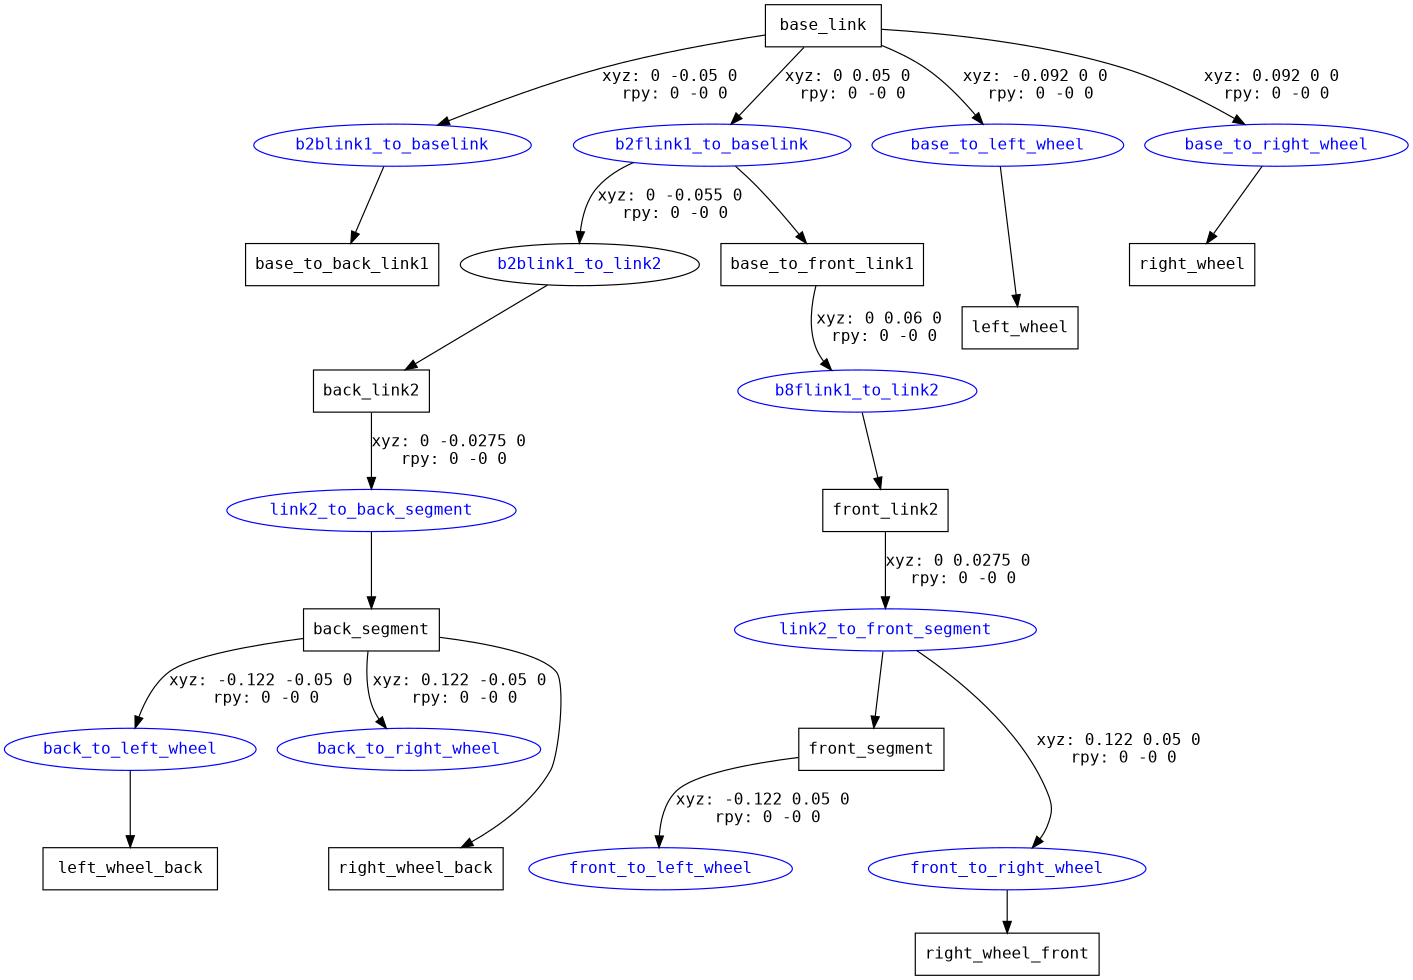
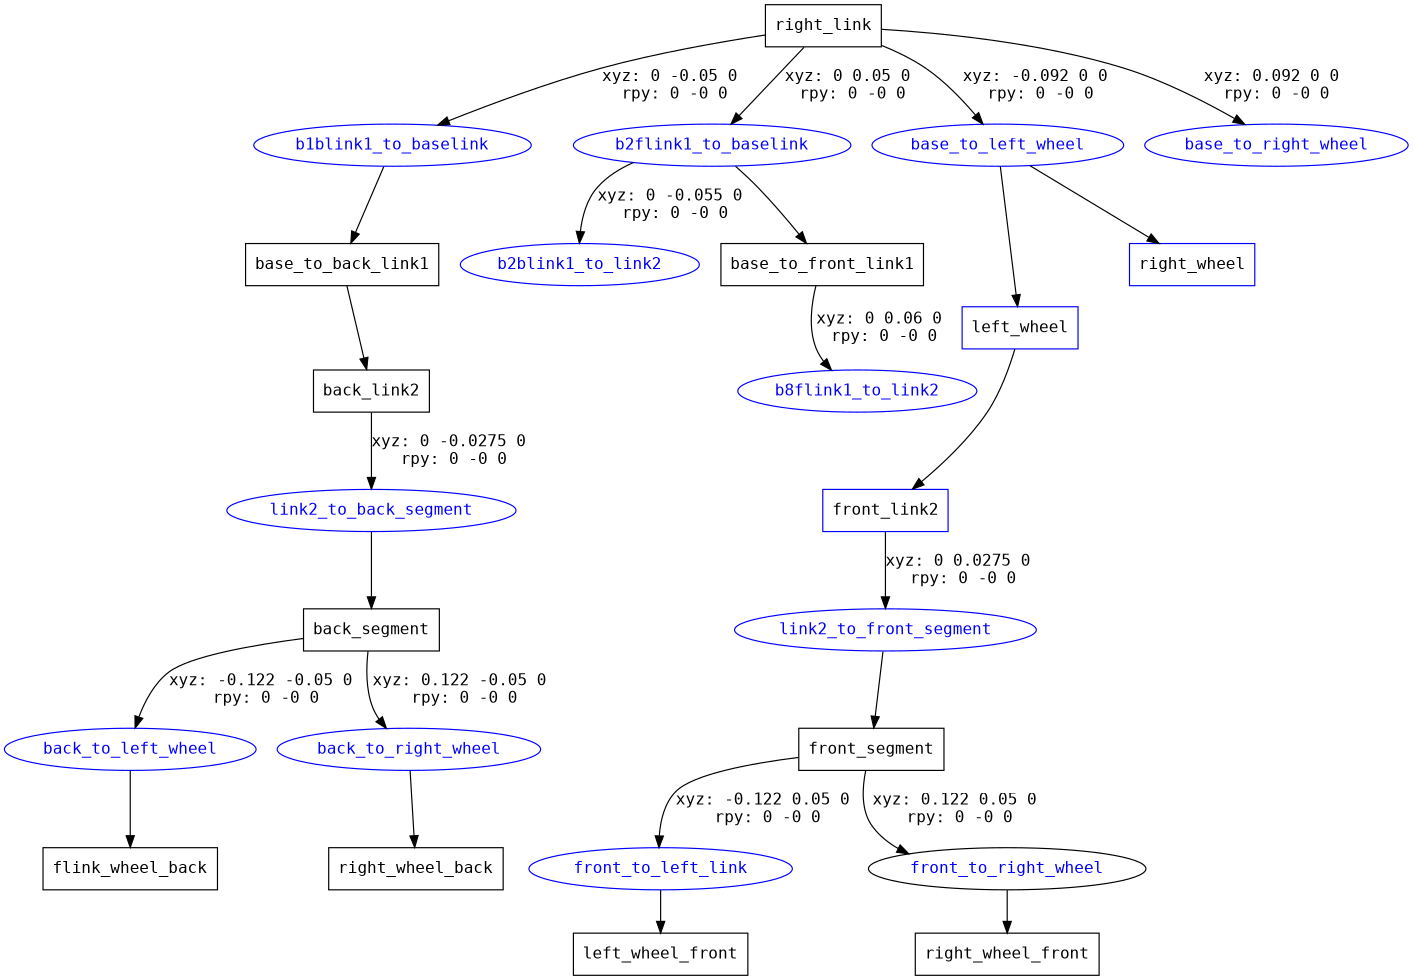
(823, 26) -> (823, 26)
(393, 145) -> (393, 145)
(1238, 200) -> (1089, 202)
(580, 265) -> (580, 265)
(1192, 265) -> (1192, 265)
(481, 324) -> (355, 322)
(1020, 328) -> (1020, 328)
(870, 445) -> (980, 423)
(885, 510) -> (885, 510)
(560, 714) -> (412, 803)
(1009, 731) -> (867, 816)
(130, 869) -> (130, 869)
(661, 869) -> (661, 869)
(1007, 869) -> (1007, 869)
none -> (661, 954)
